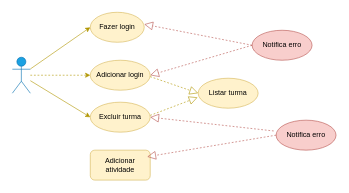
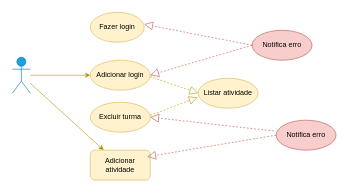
(59, 49) -> (65, 115)
(57, 75) -> (57, 75)
(228, 93) -> (228, 93)
(59, 98) -> none
